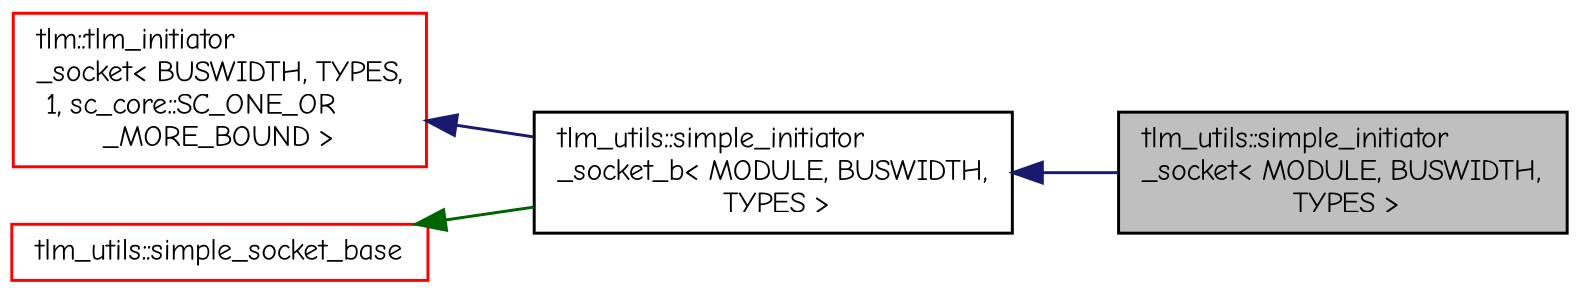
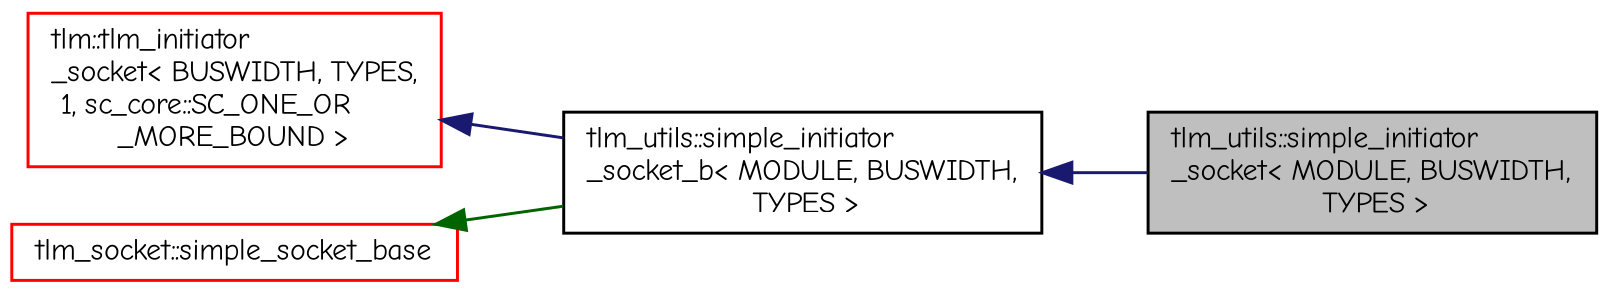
(220, 252) -> (235, 252)
